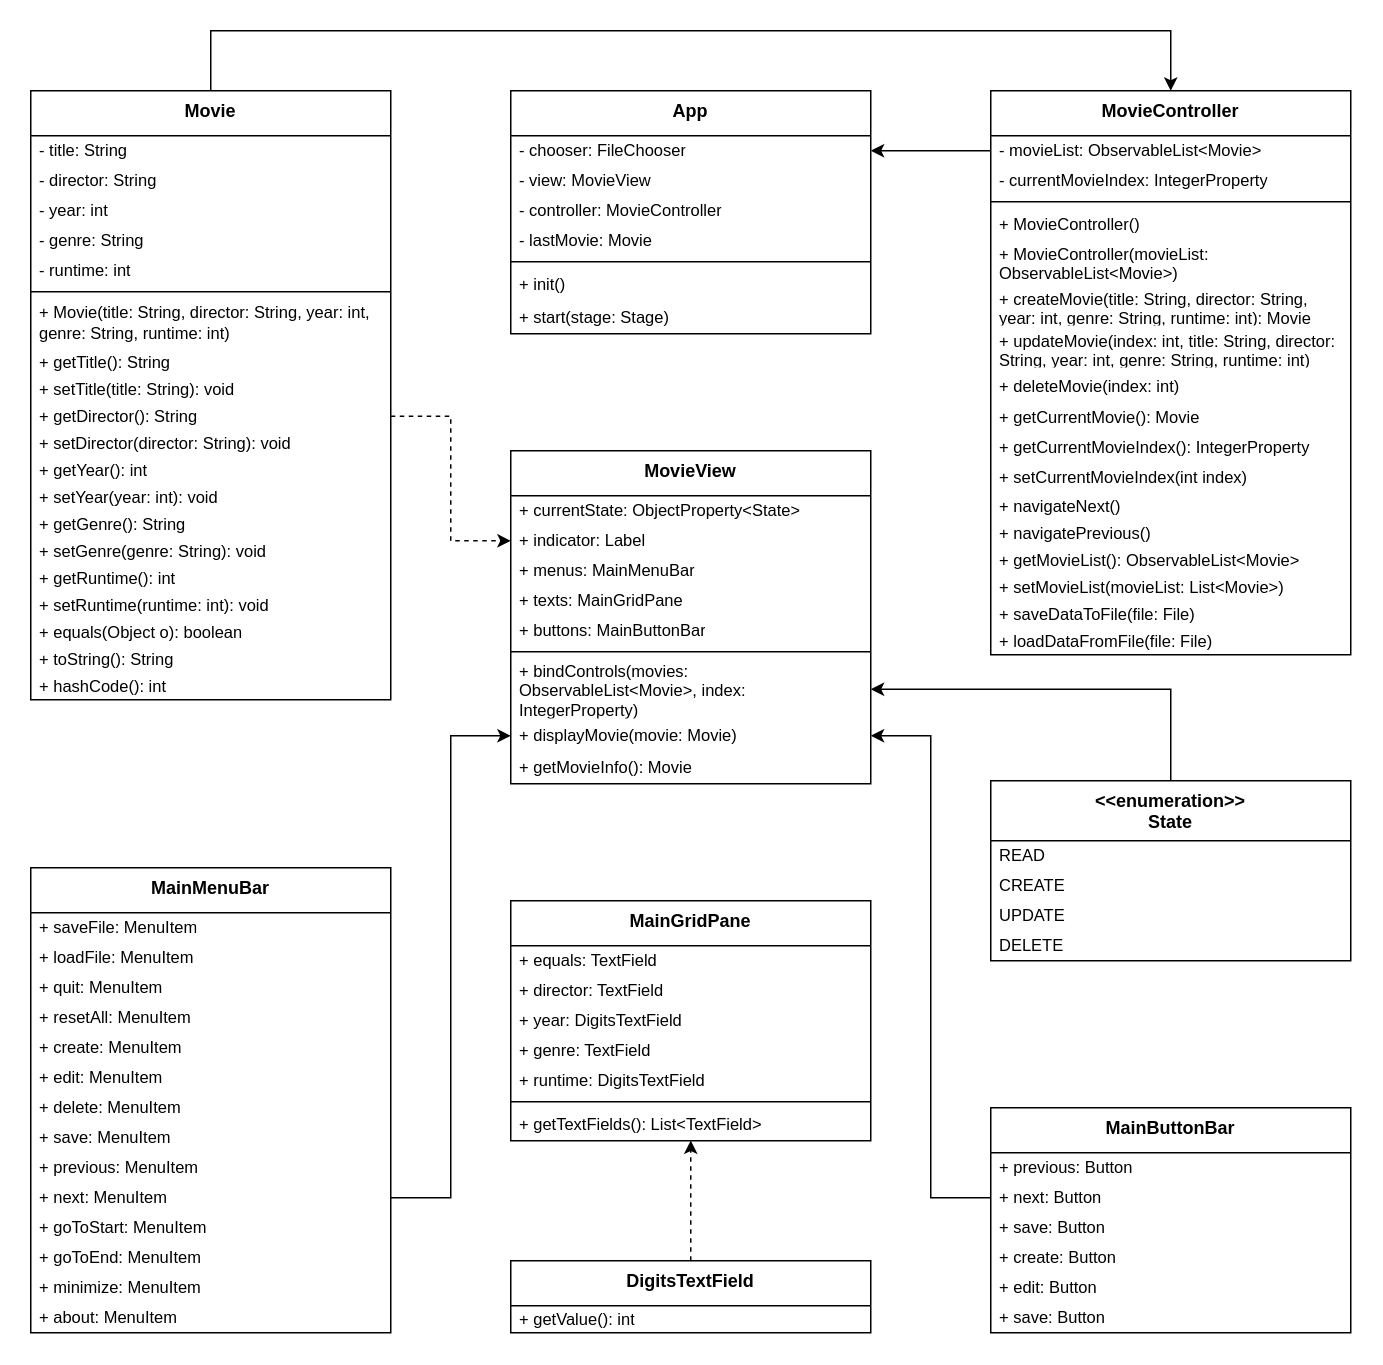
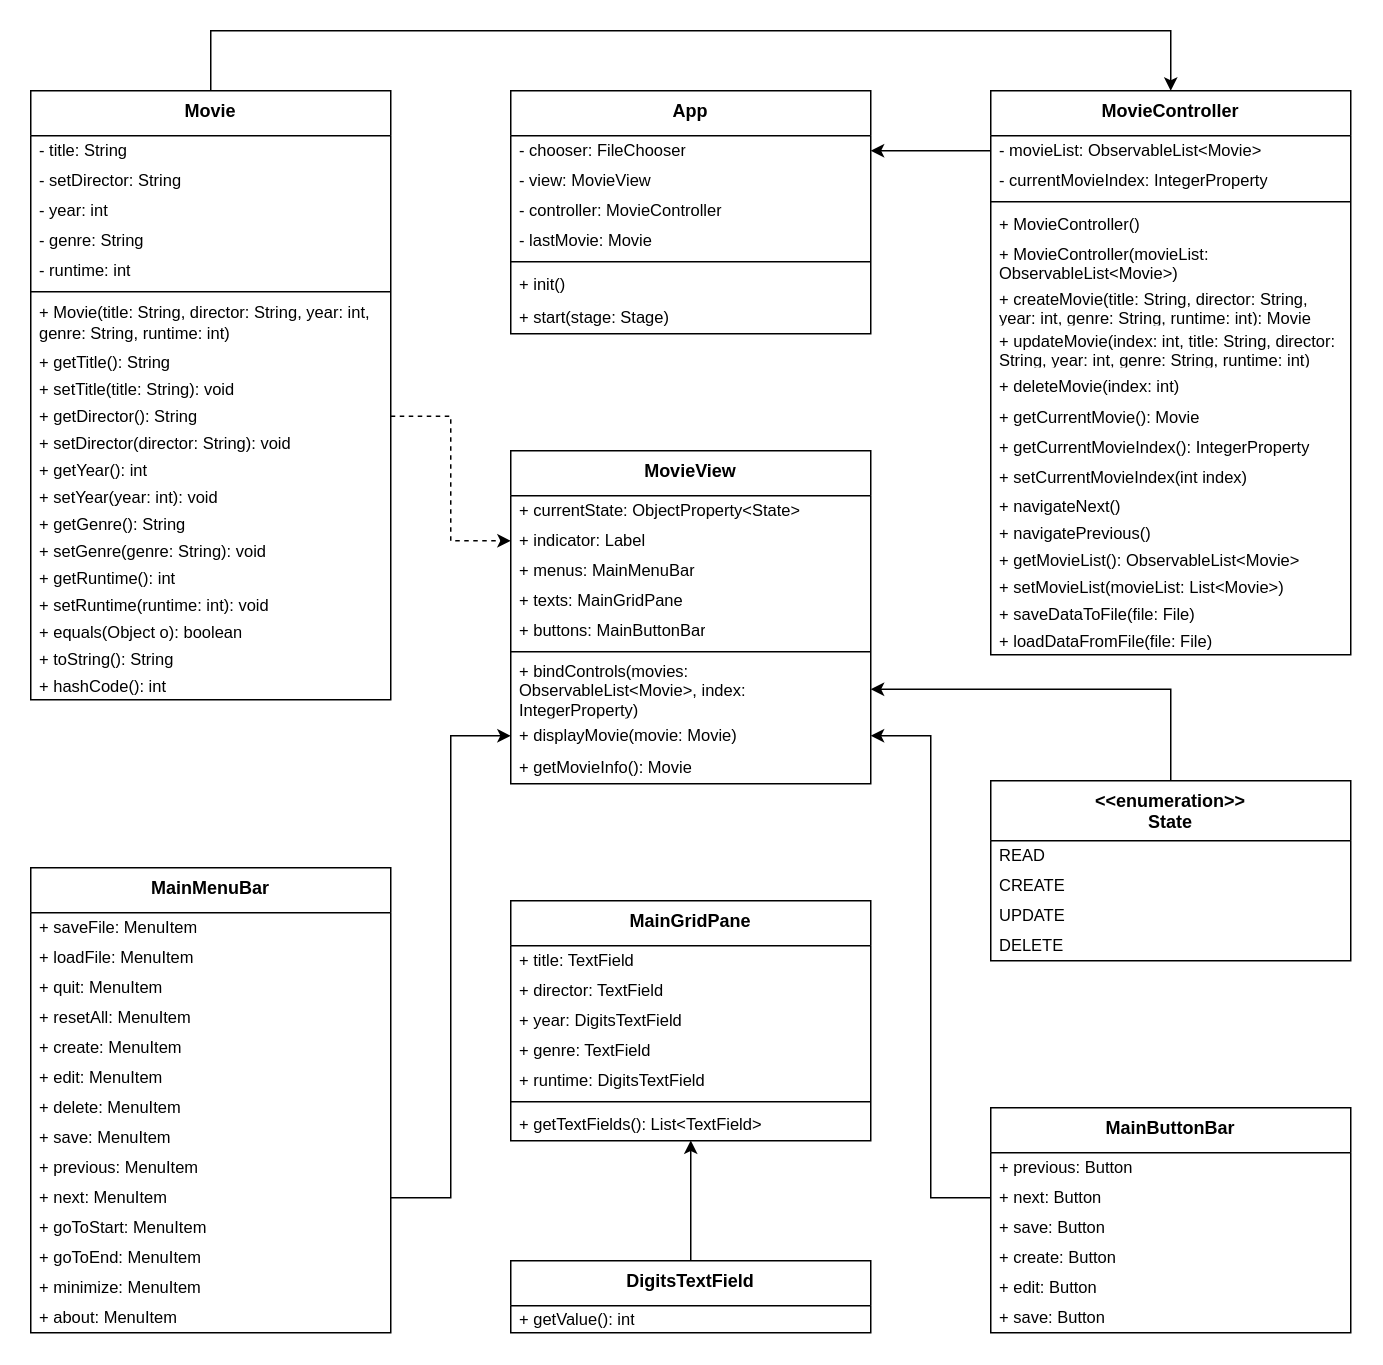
(112, 181) -> (126, 181)
(595, 961) -> (588, 961)
(691, 1205) -> (691, 1205)
